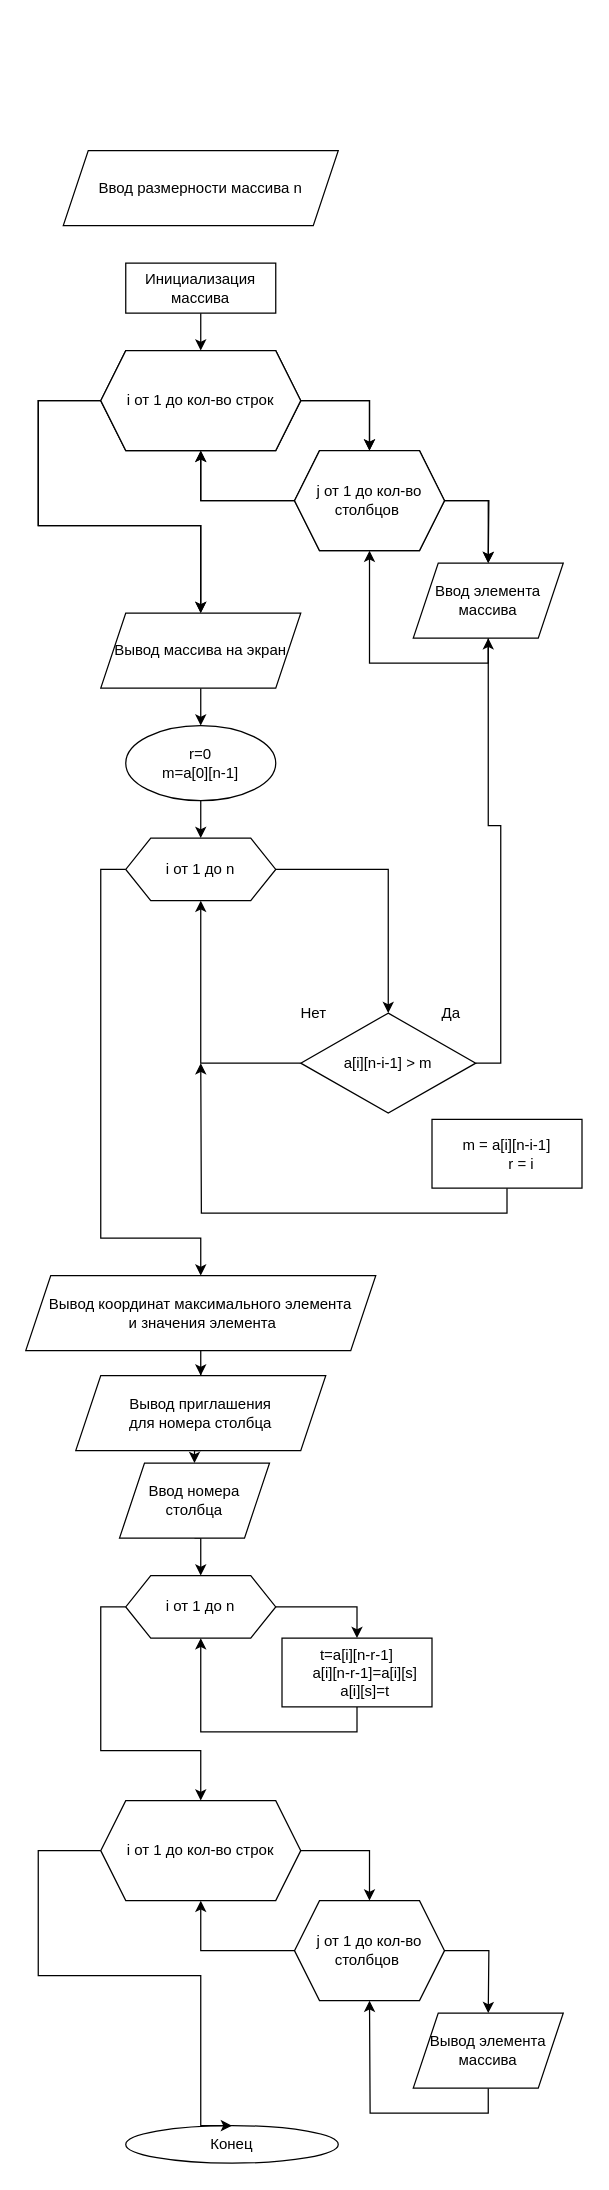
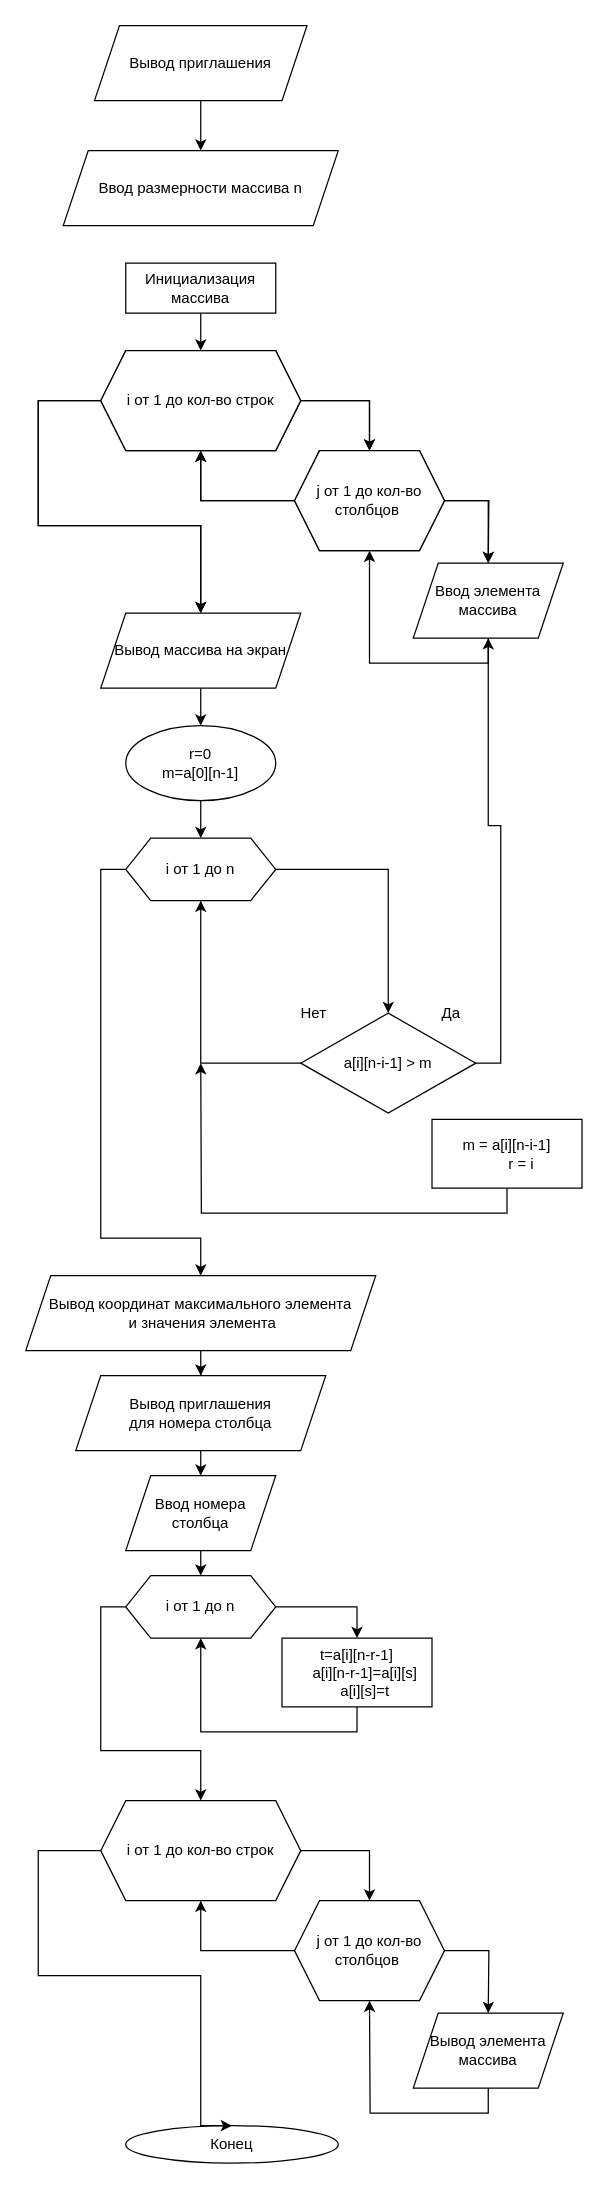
none -> (201, 63)
none -> (201, 122)
(194, 1501) -> (201, 1513)
